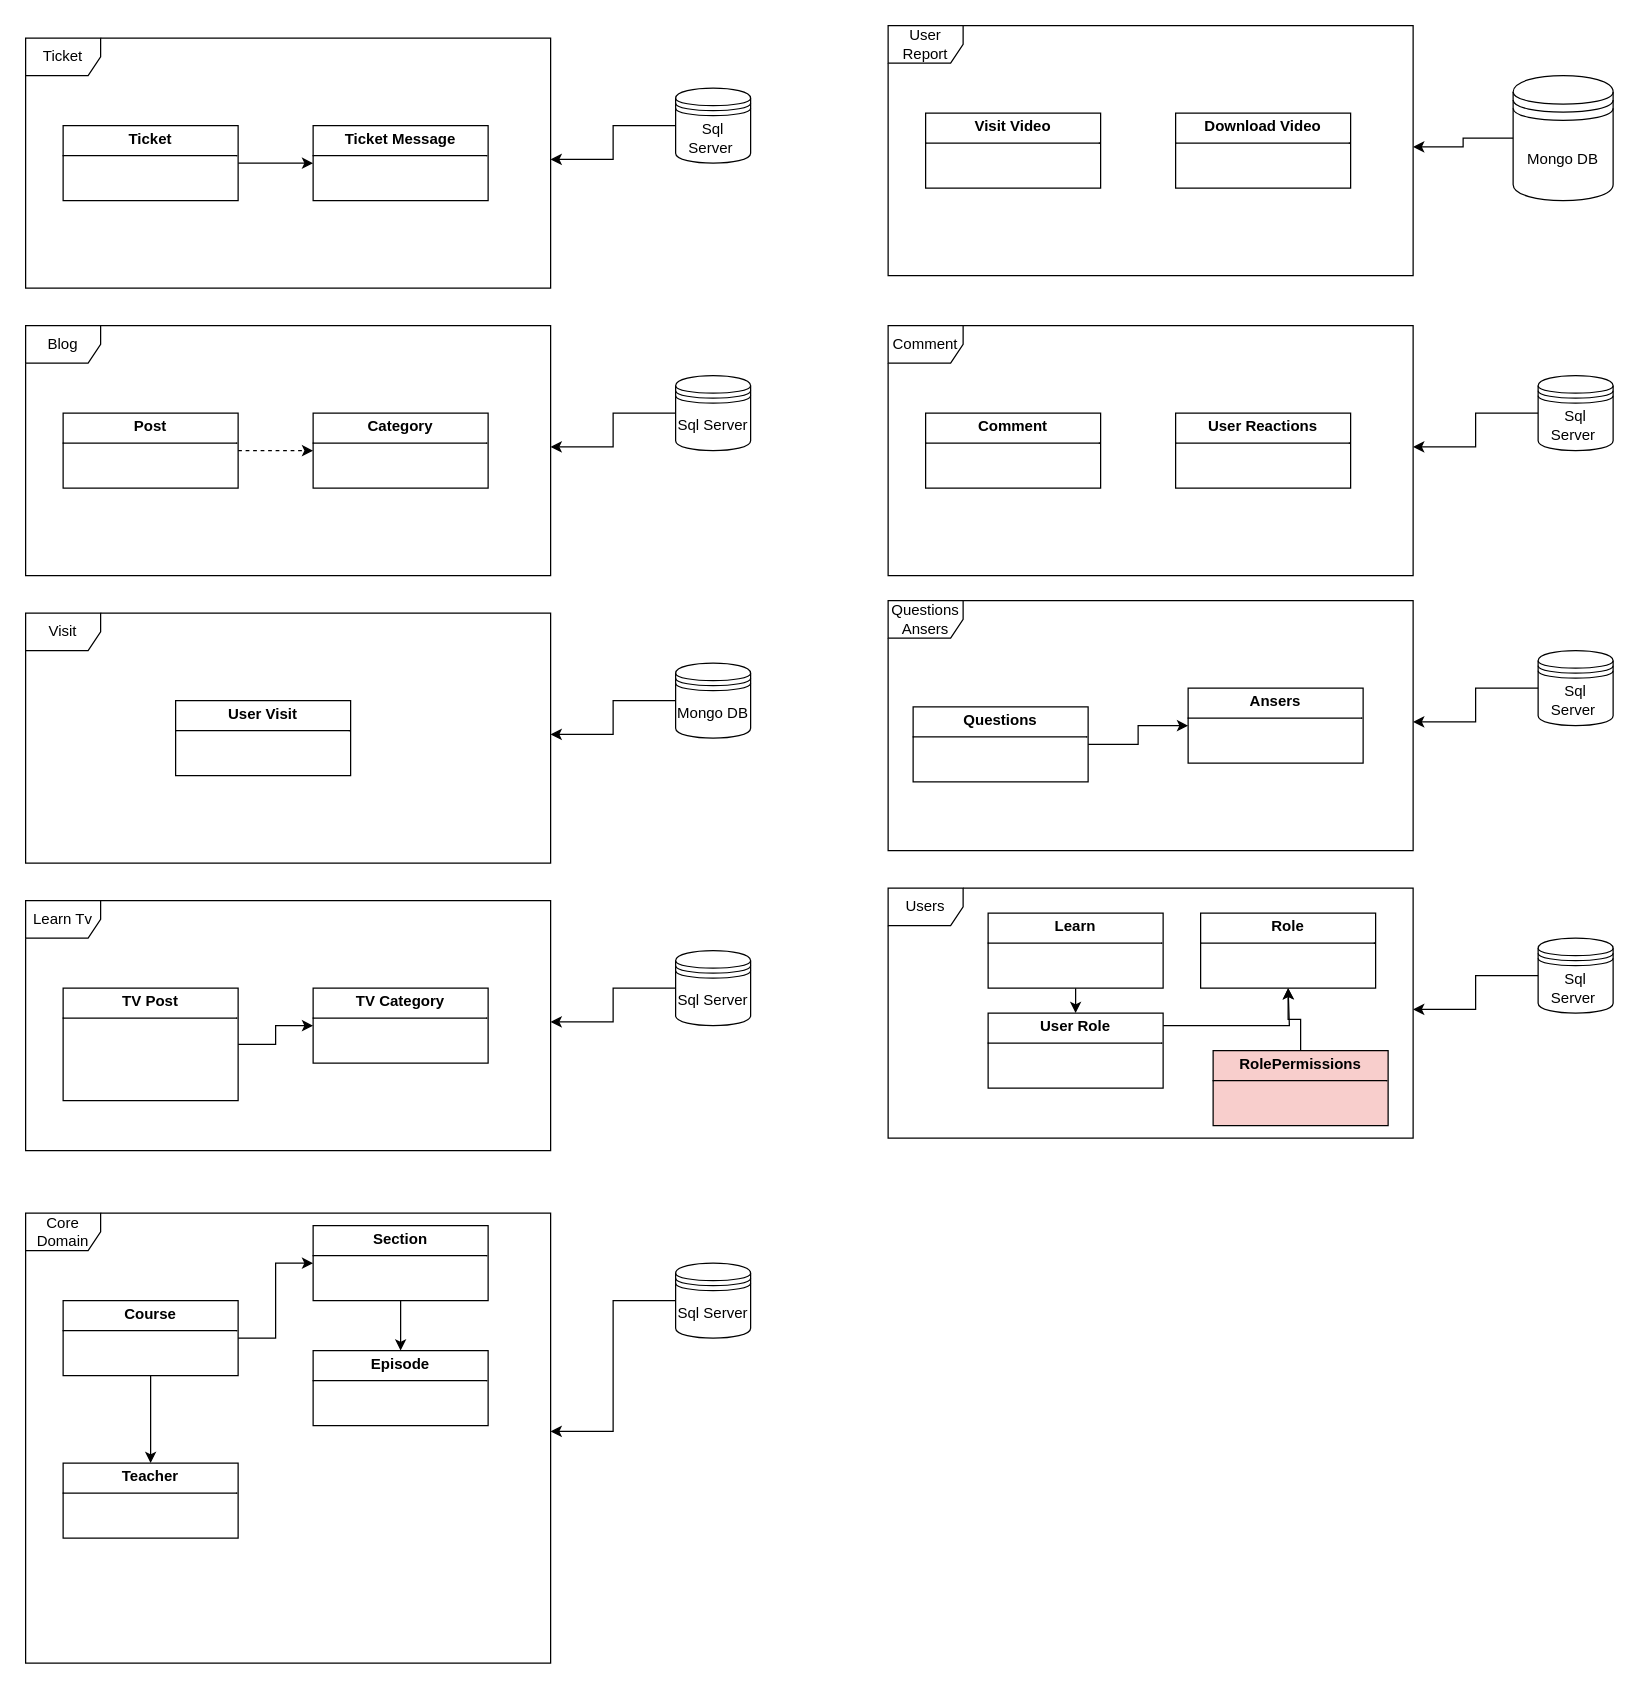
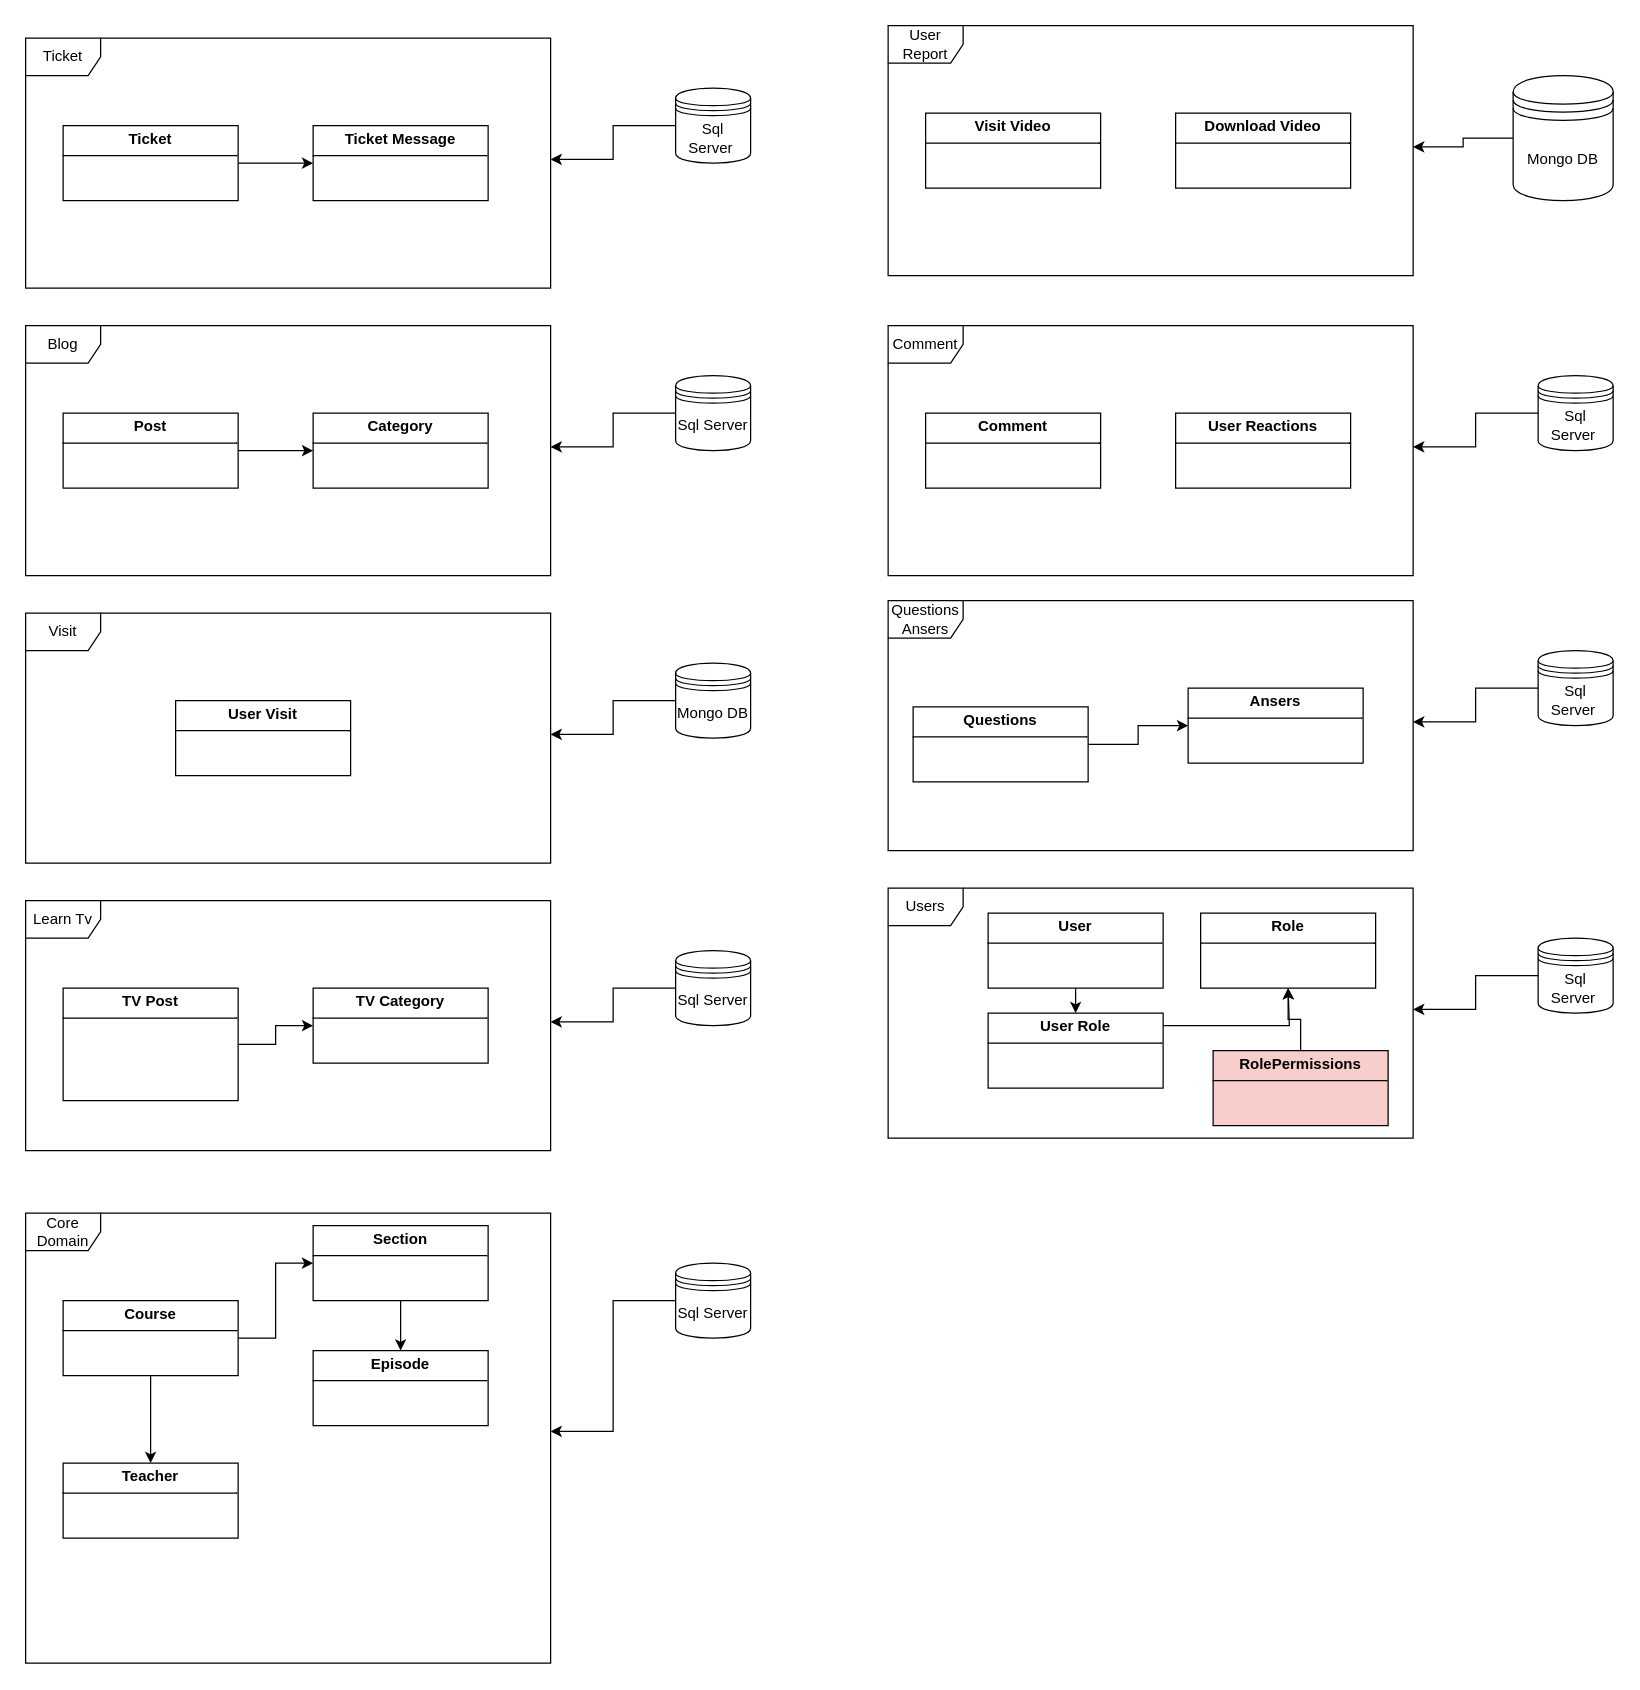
(272, 451) -> (272, 451)
(1009, 922) -> (1005, 922)
